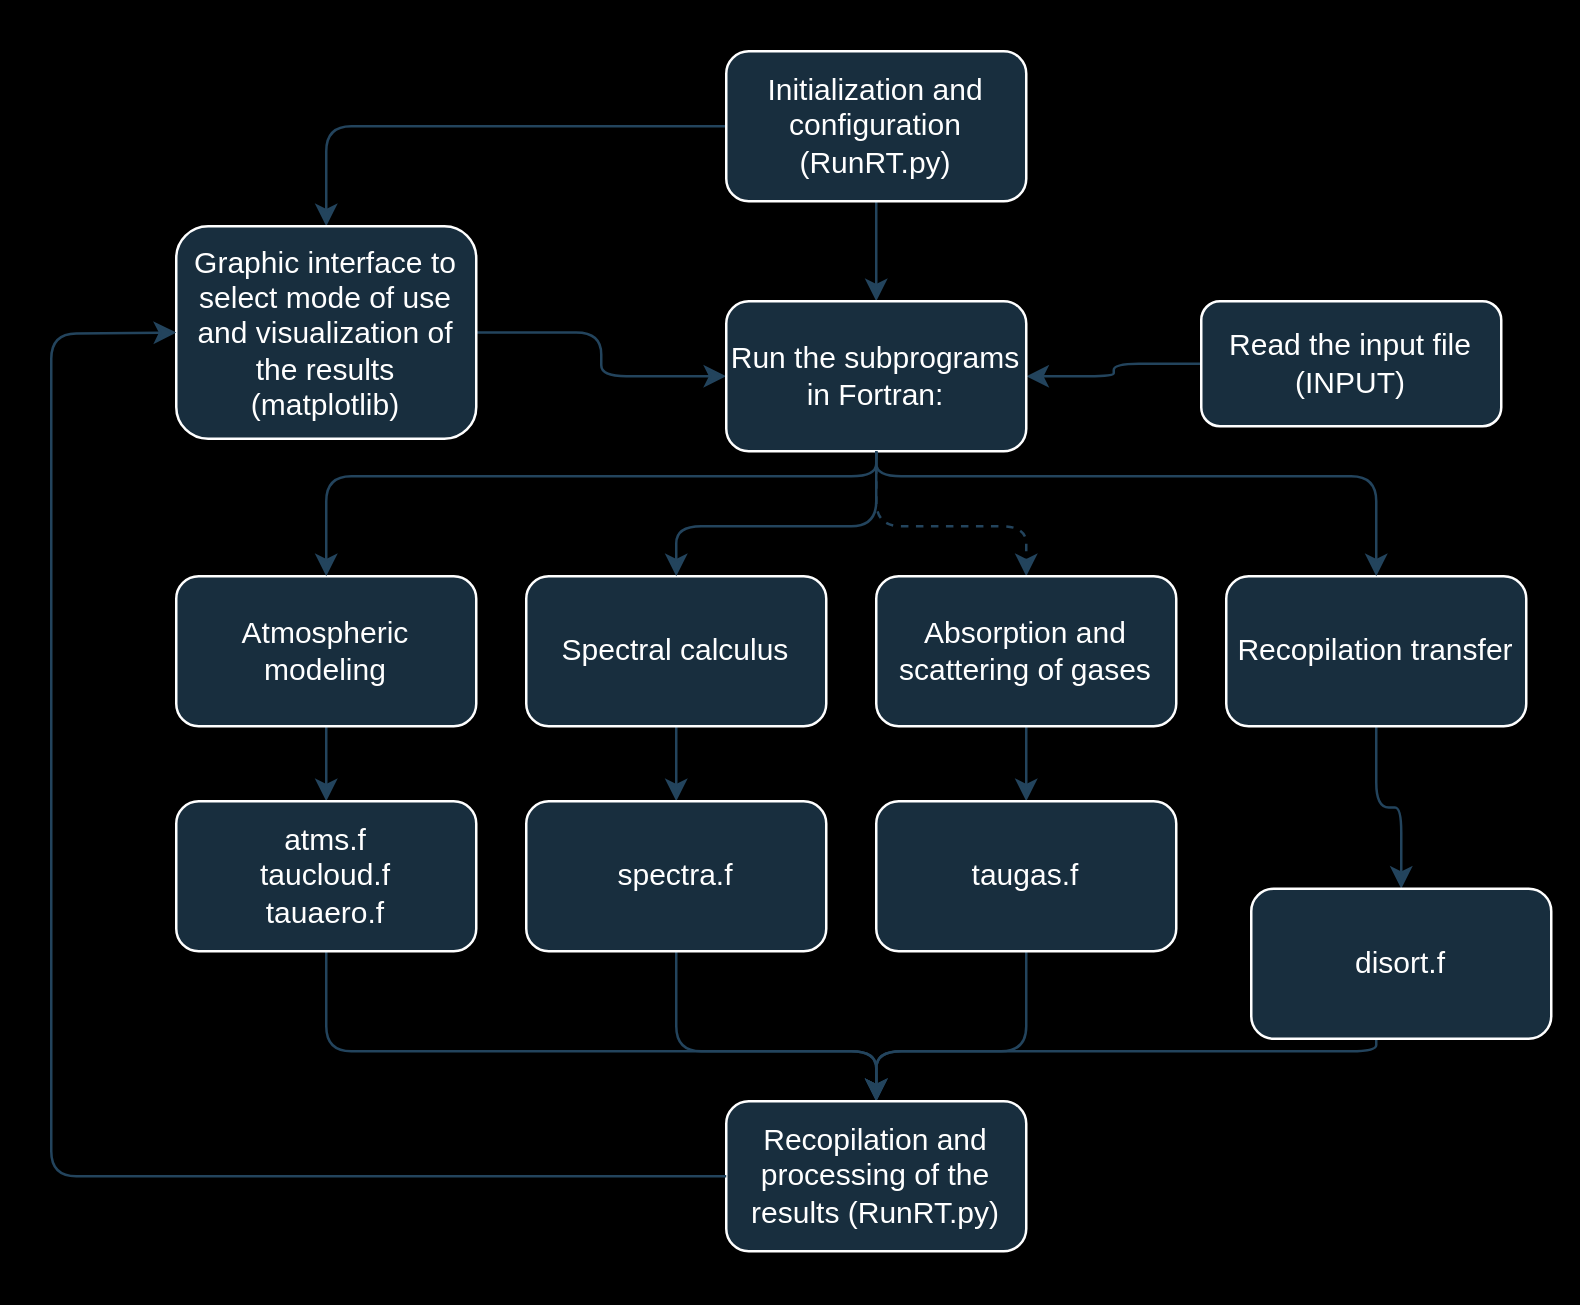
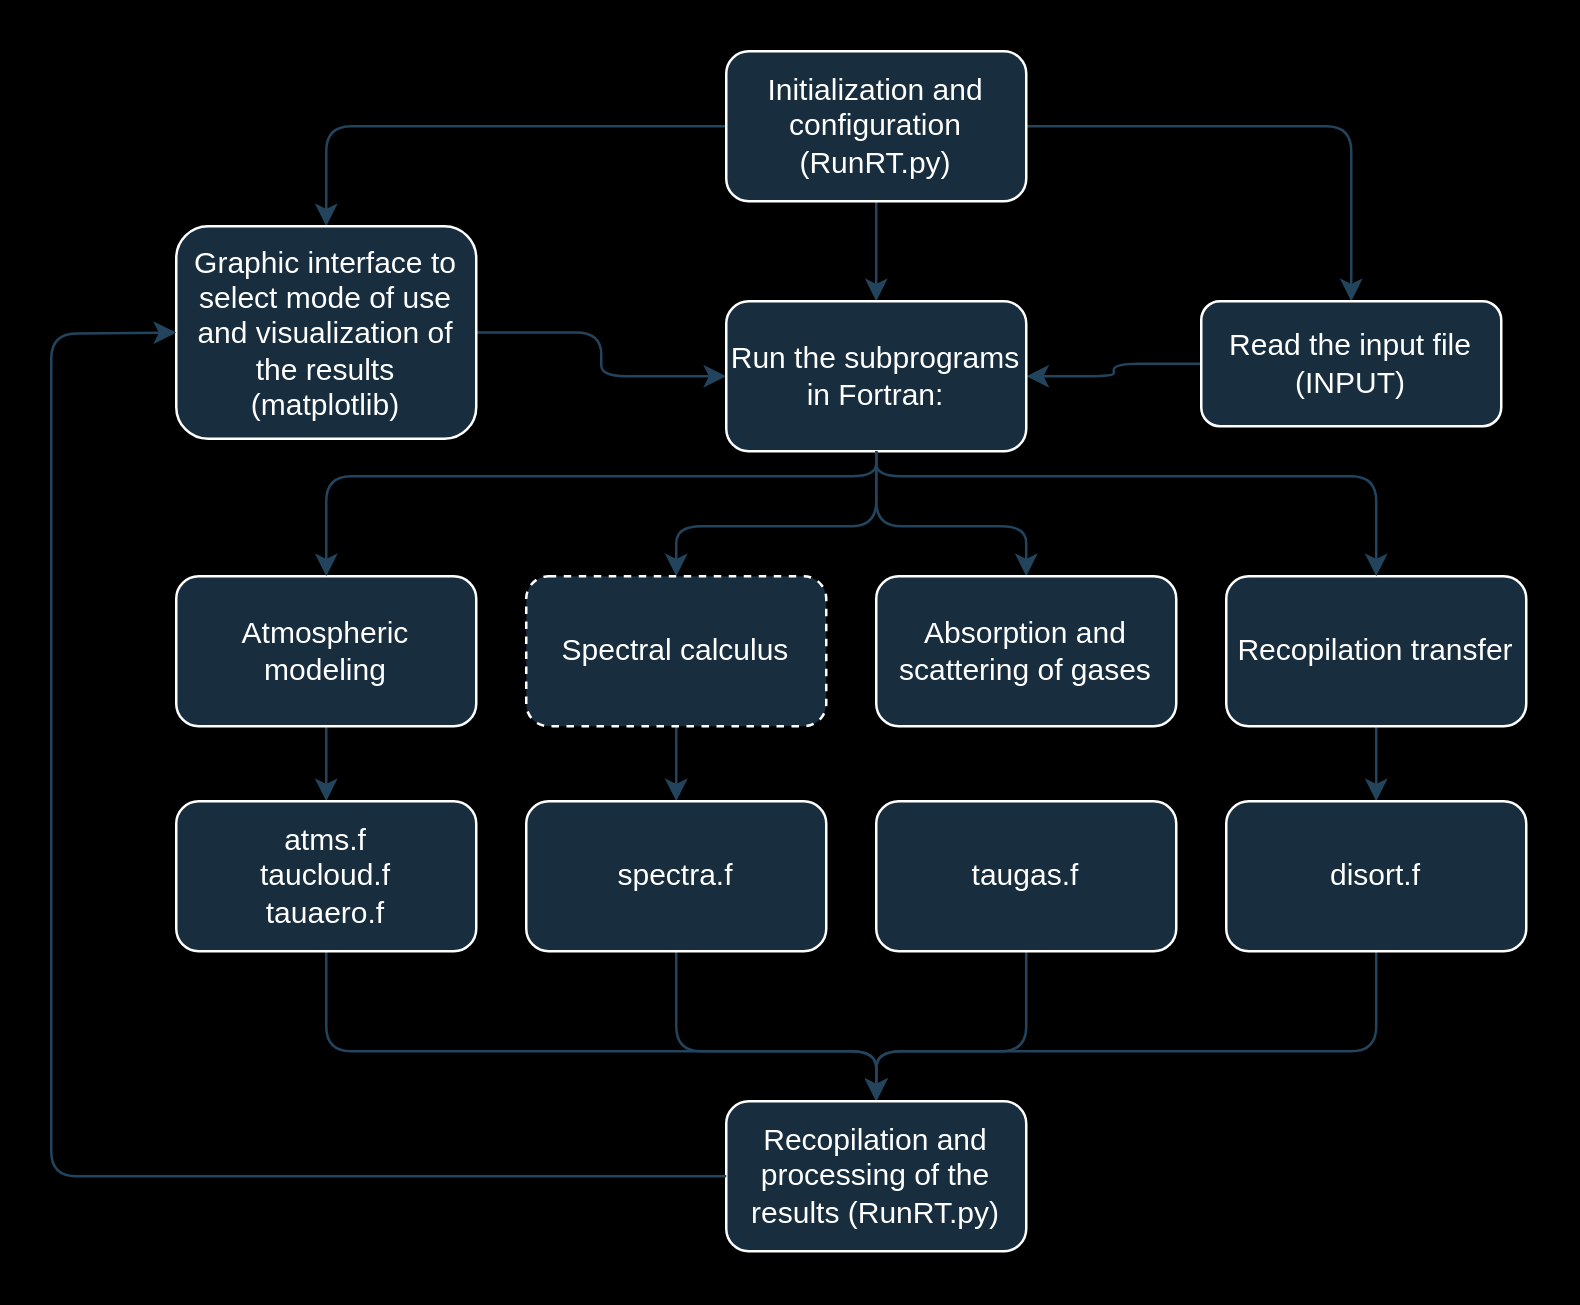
none -> (1260, 126)
(962, 526) -> (962, 526)
(676, 651) -> (676, 651)
(1026, 768) -> none
(1401, 964) -> (1376, 876)
